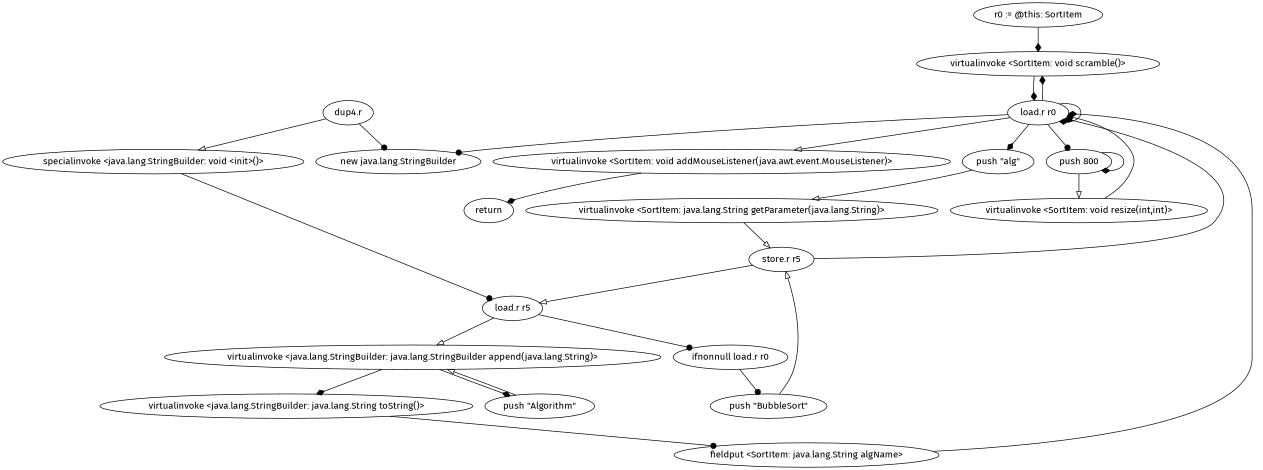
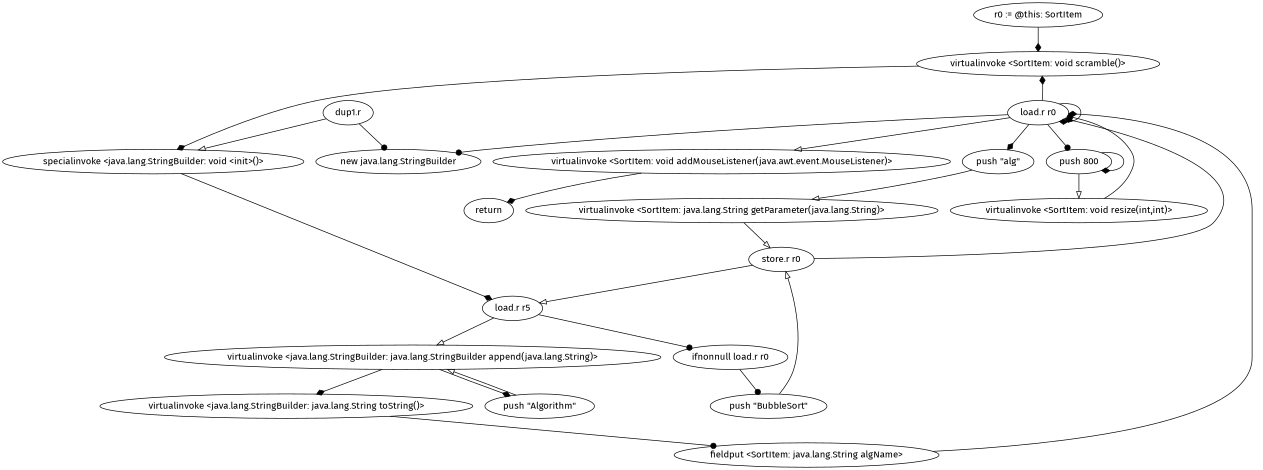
(1034, 84) -> (547, 78)
(348, 113) -> (348, 113)
(334, 235) -> (334, 235)
(781, 259) -> (781, 259)
